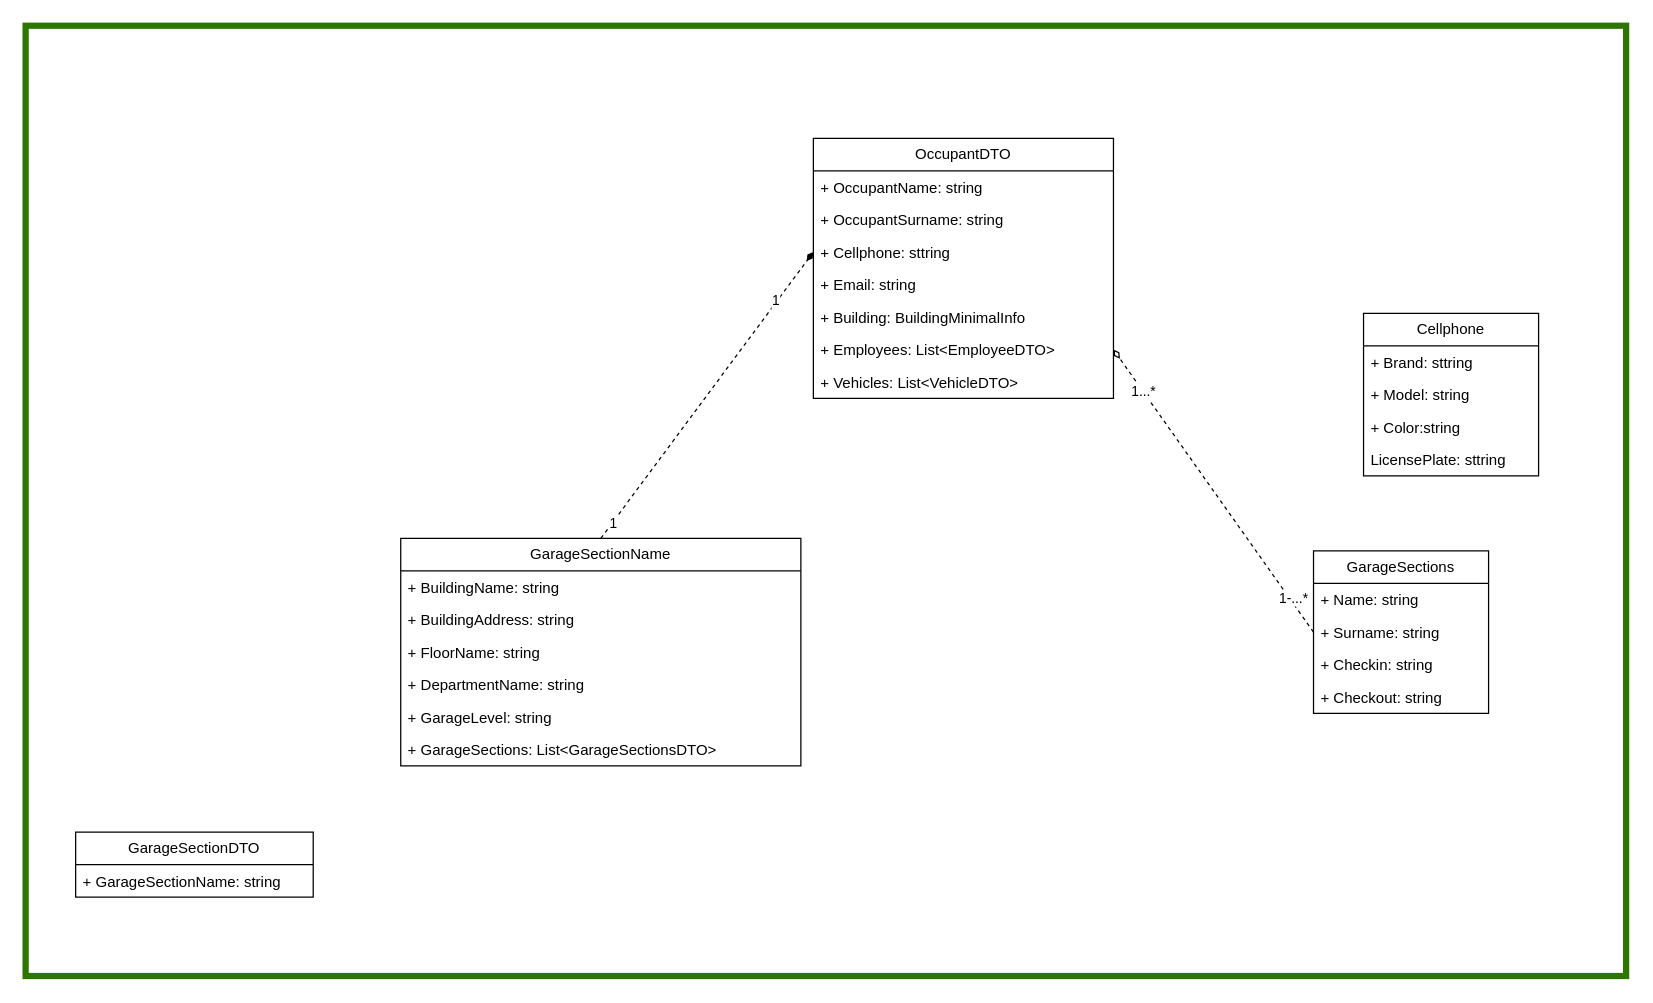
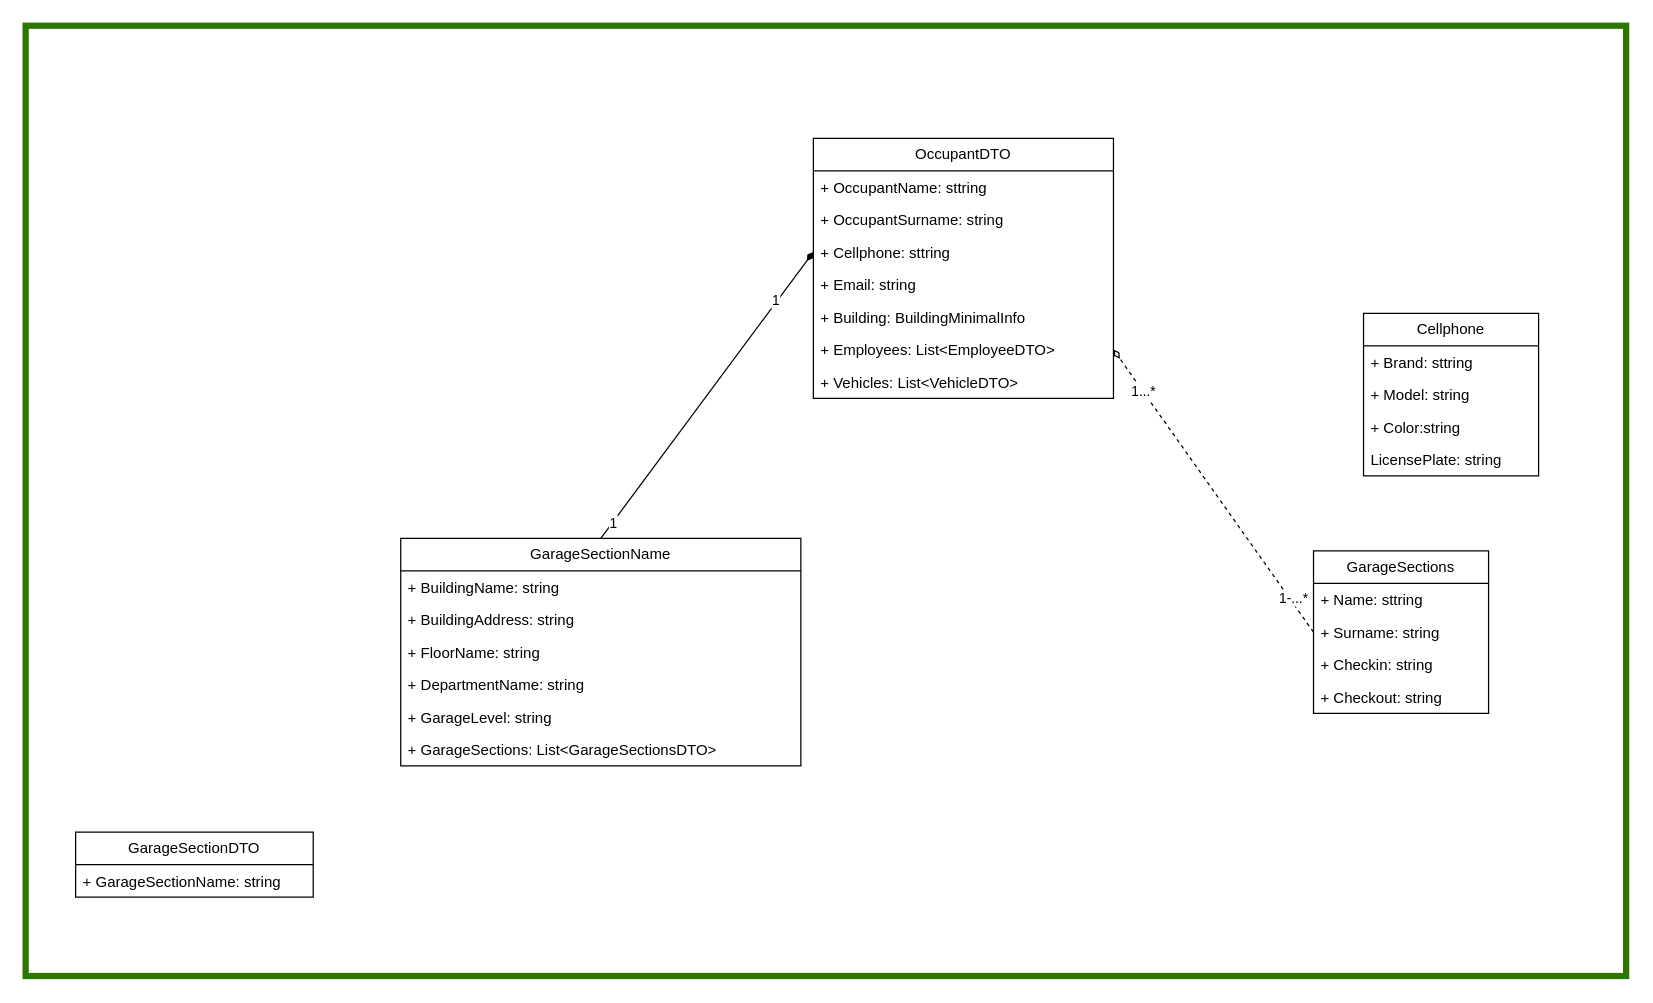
(905, 188) -> (909, 188)
(694, 413) -> (694, 413)
(1449, 461) -> (1445, 461)
(1372, 601) -> (1376, 601)
